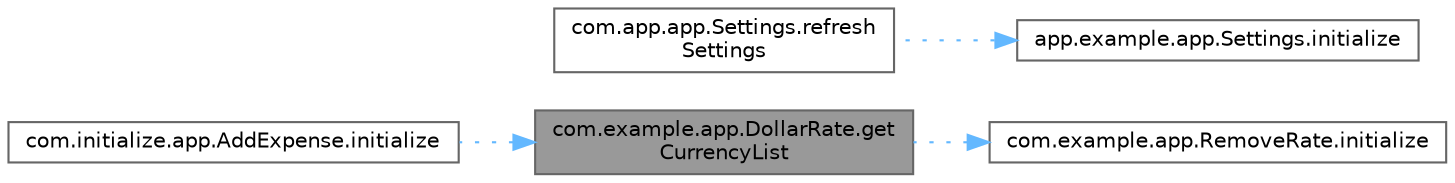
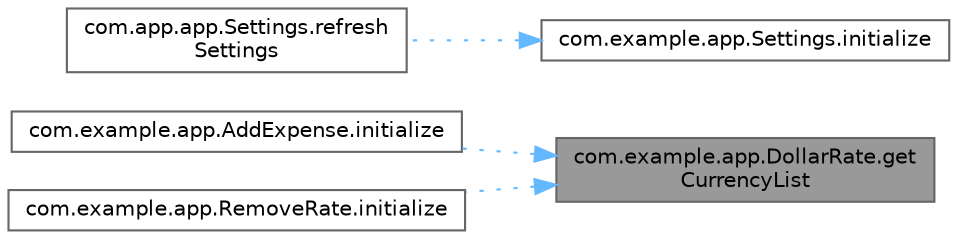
(1218, 40) -> (745, 40)
(234, 142) -> (237, 132)
(941, 142) -> (500, 189)
